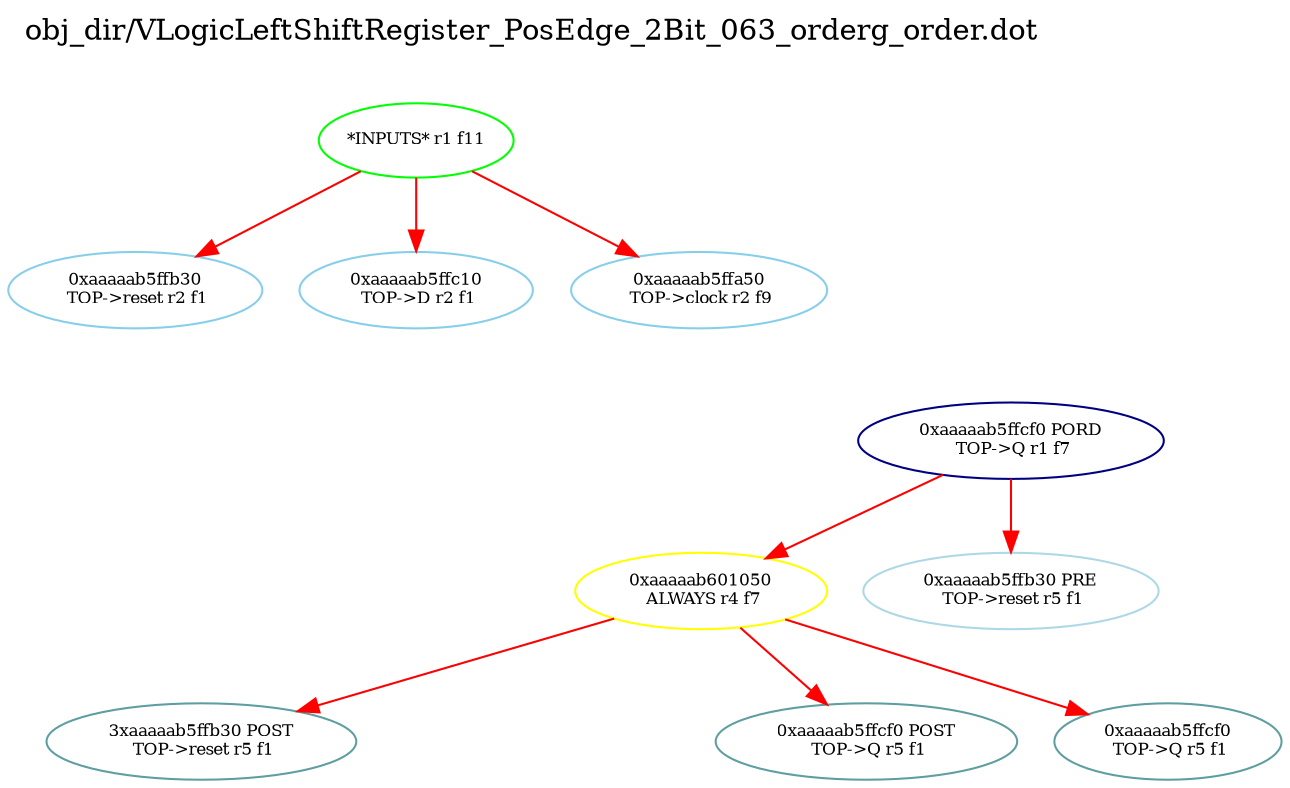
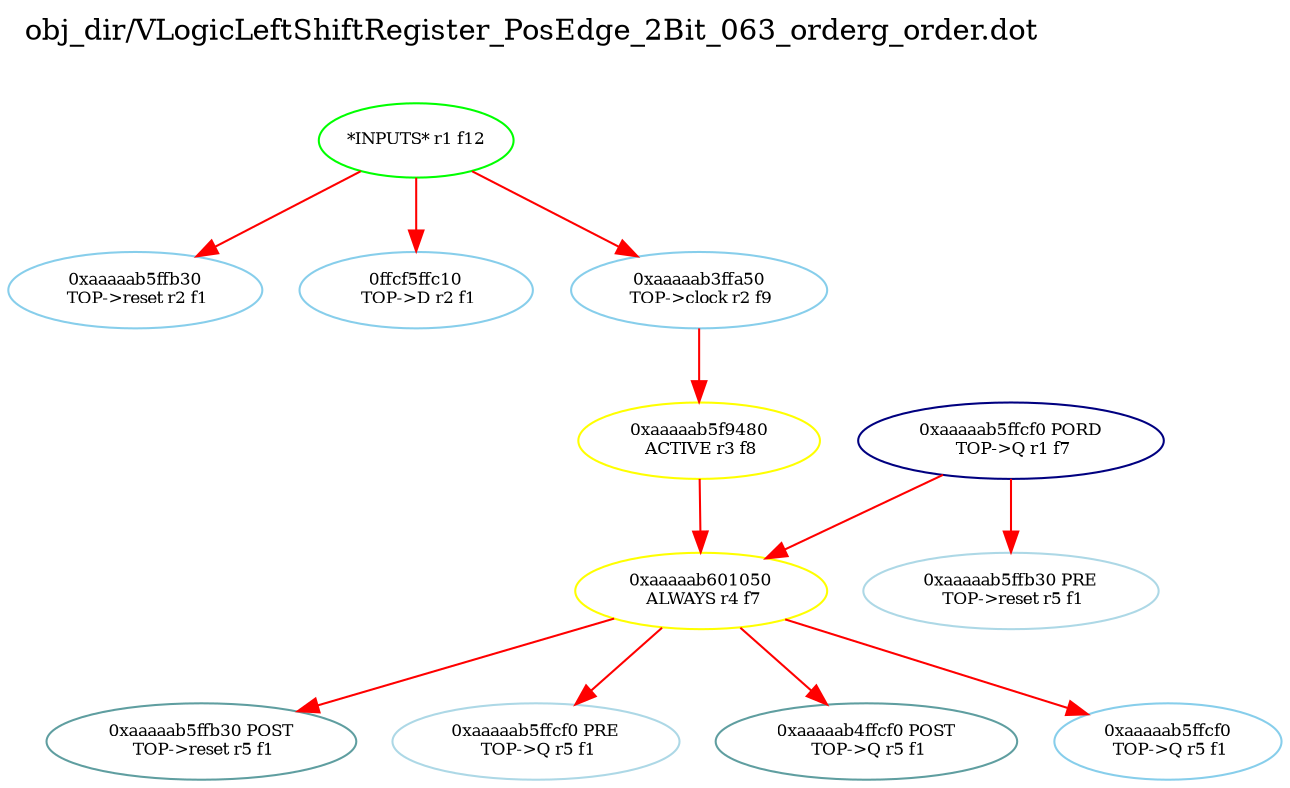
(416, 140) -> (416, 140)
(416, 290) -> (416, 290)
(699, 290) -> (699, 290)
none -> (699, 441)
(201, 742) -> (201, 742)
none -> (536, 742)
(866, 742) -> (866, 742)
(1168, 742) -> (1168, 742)
